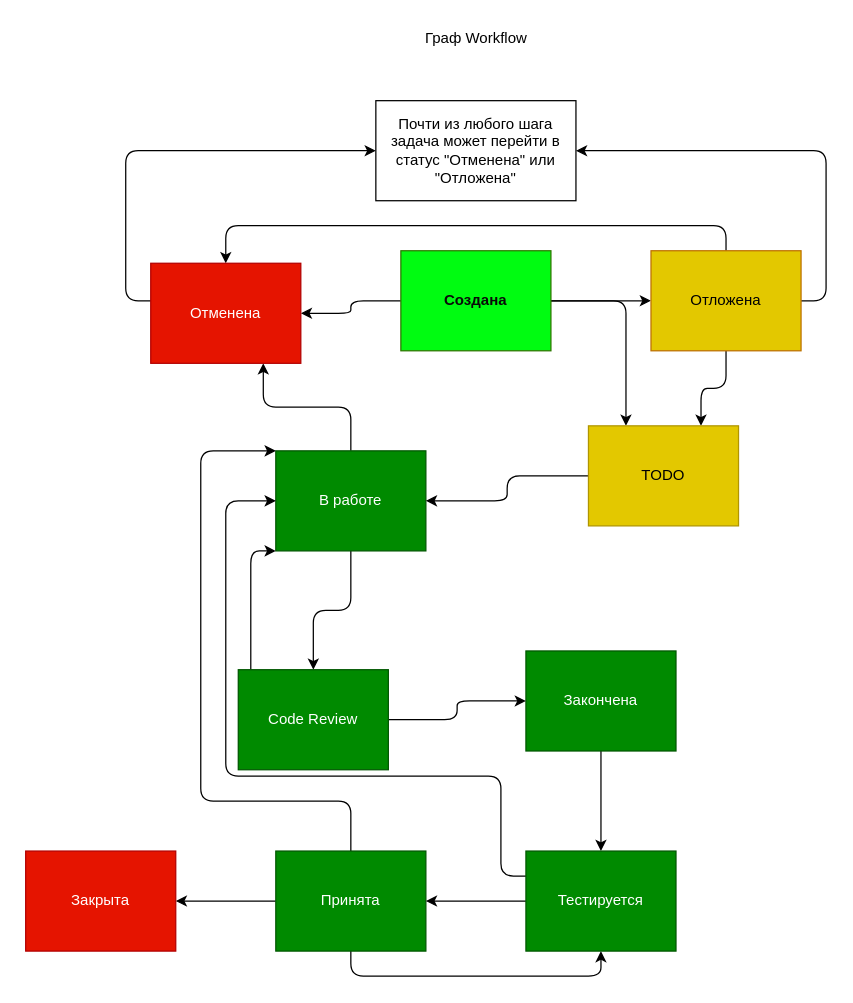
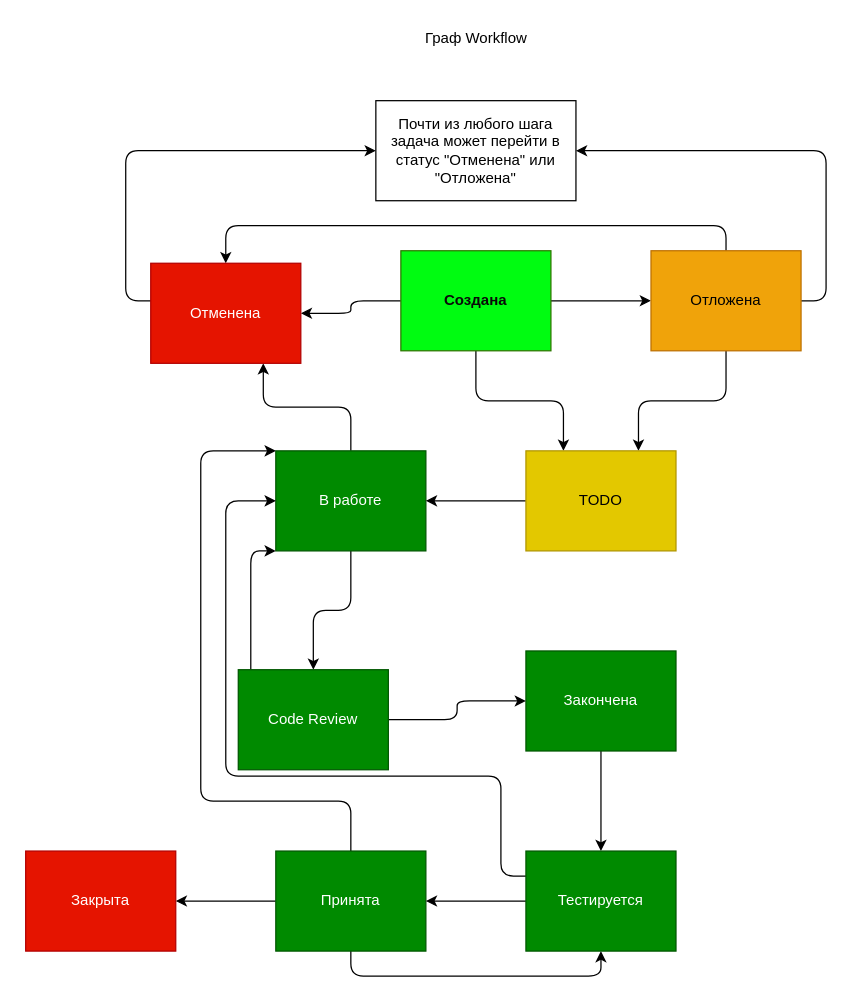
(726, 301) -> (726, 301)
(663, 476) -> (601, 501)
